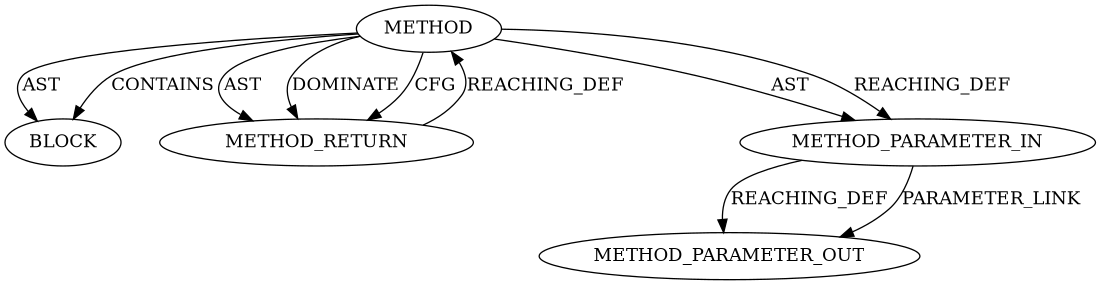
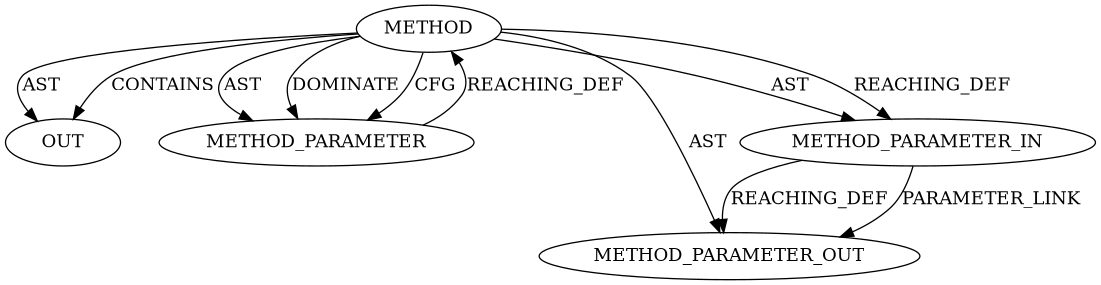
none -> (641, 86)
(63, 142) -> (63, 142)
(317, 142) -> (317, 142)
